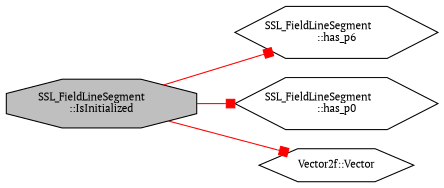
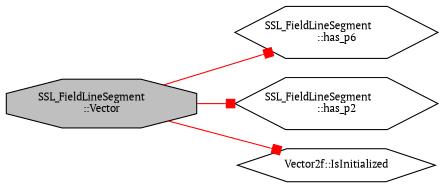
(102, 104) -> (102, 104)
(336, 104) -> (336, 104)
(336, 165) -> (336, 165)
